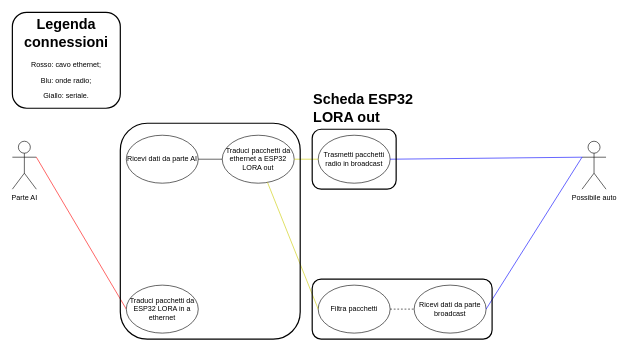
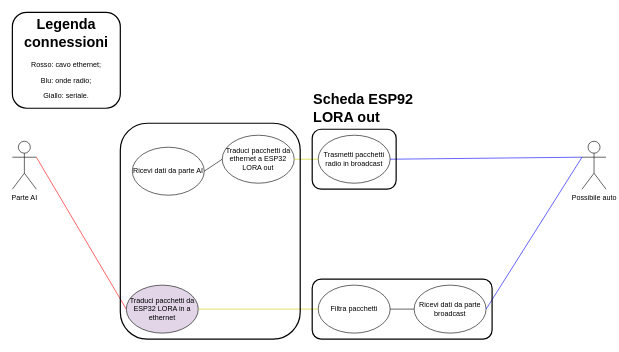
(353, 96) -> (353, 96)
(162, 159) -> (168, 171)
(293, 246) -> (258, 309)
(162, 309) -> (162, 309)
(401, 309) -> (401, 309)
